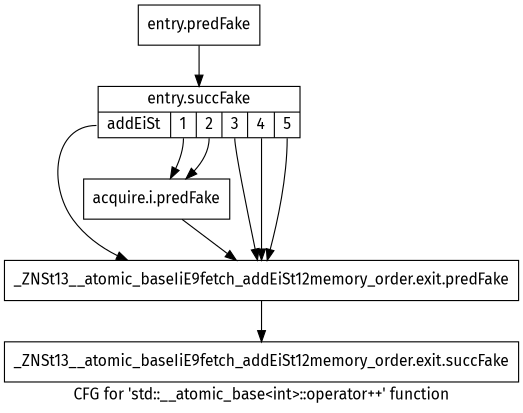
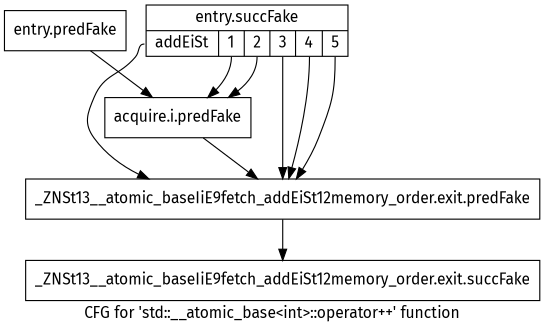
(199, 60) -> (112, 67)
